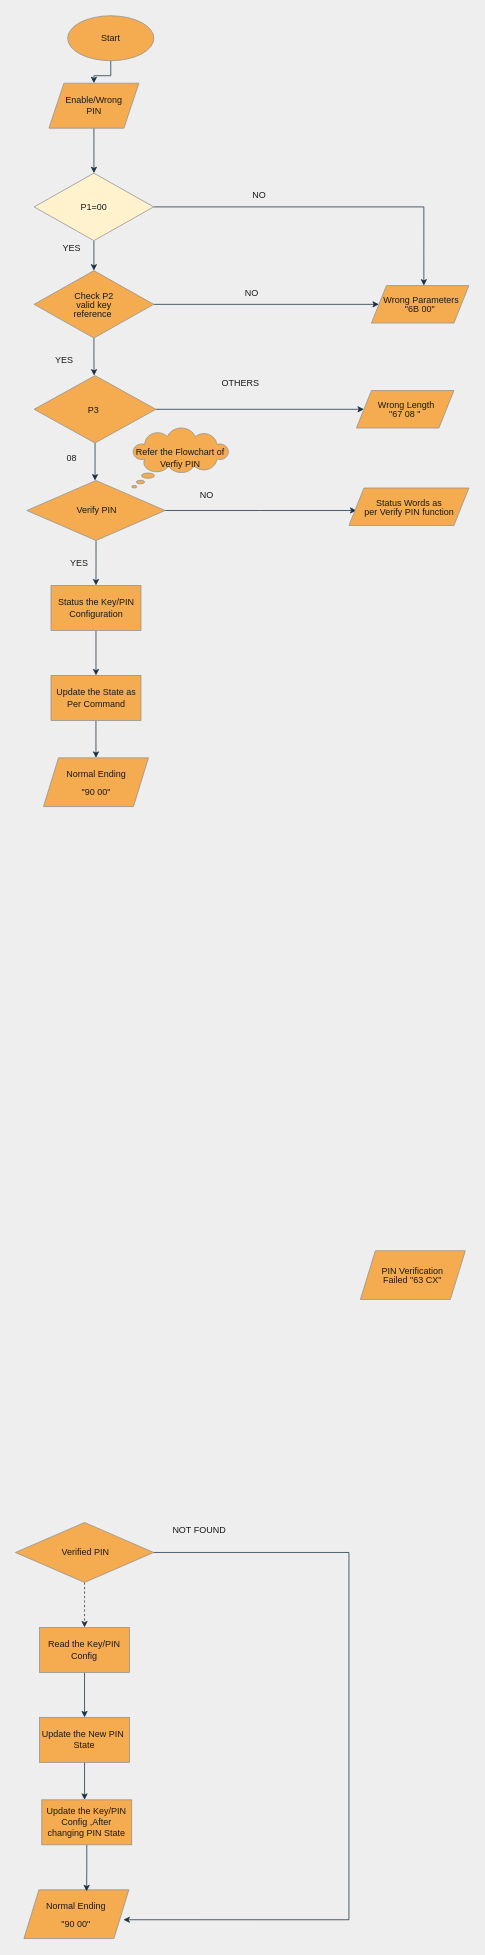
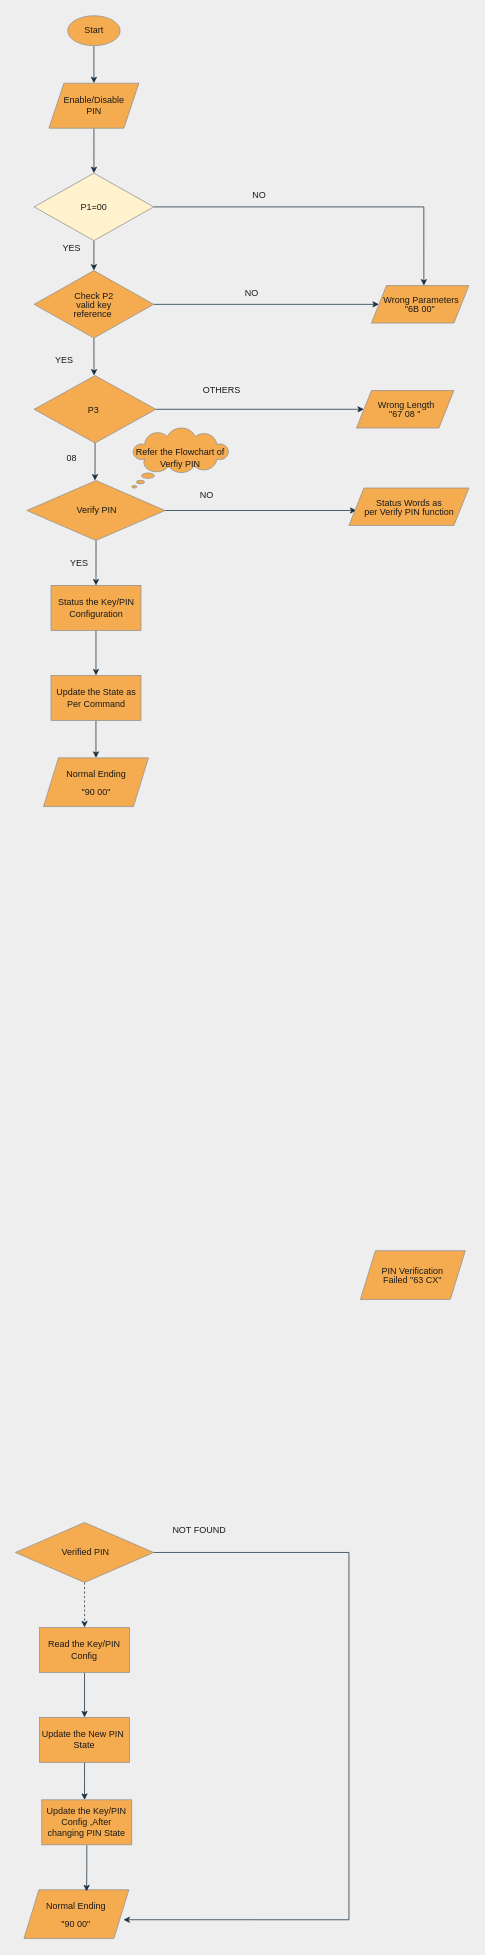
(111, 38) -> (94, 30)
(94, 105) -> (94, 105)
(240, 383) -> (222, 390)
